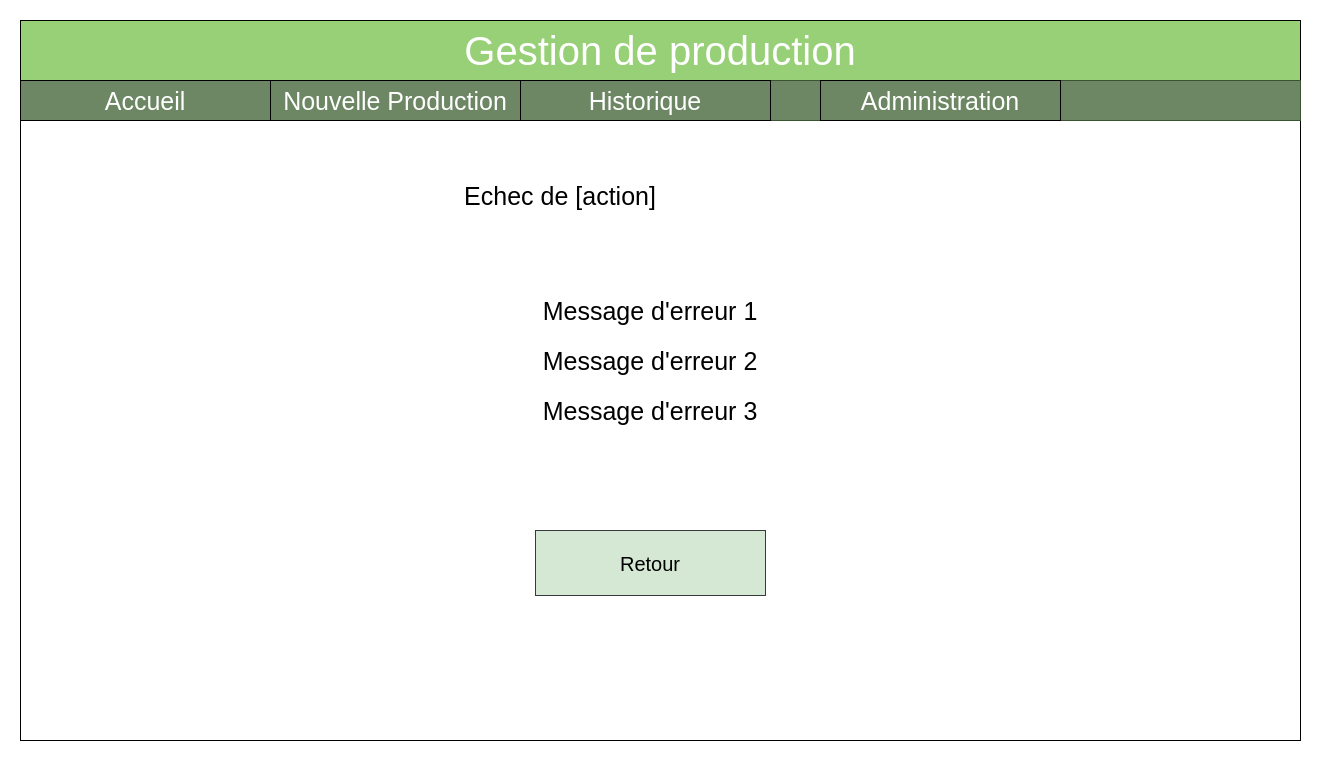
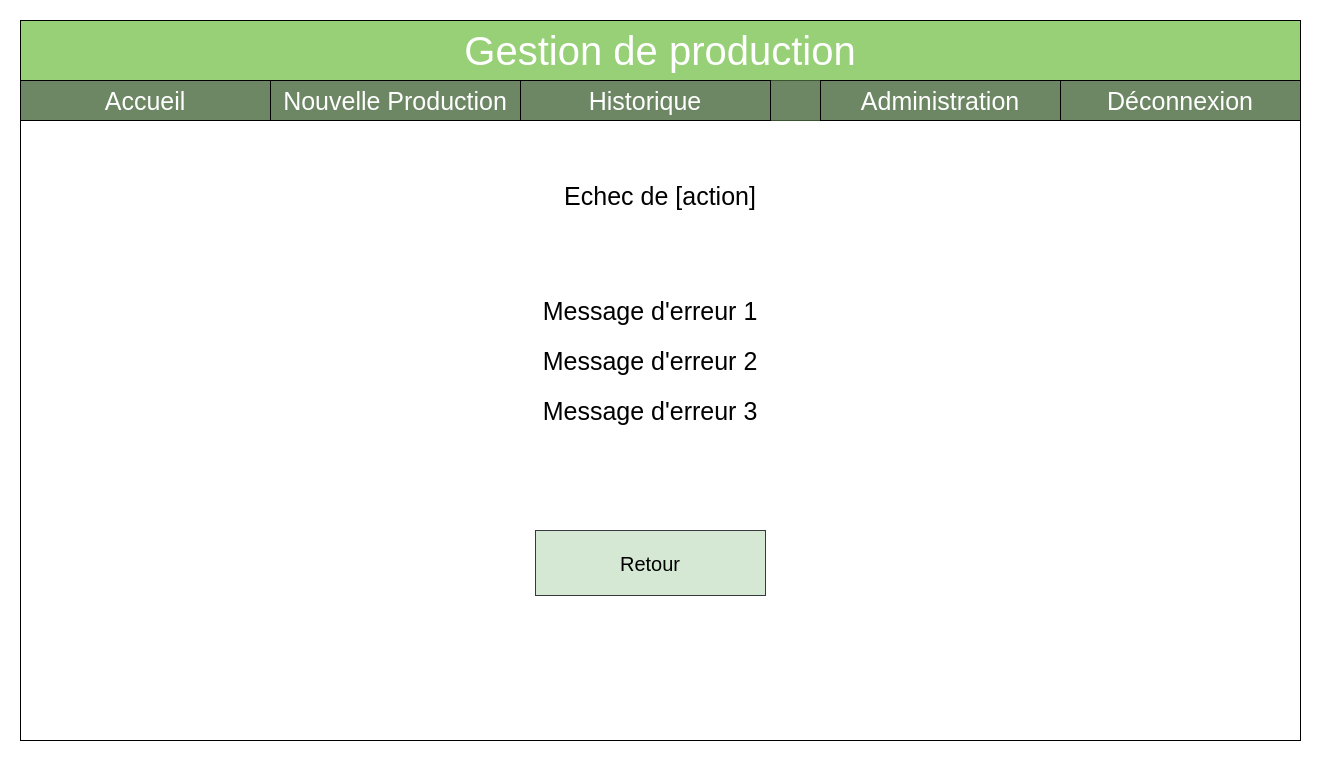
none -> (1181, 101)
(561, 196) -> (661, 196)
